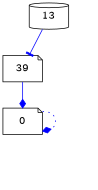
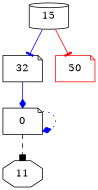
(49, 16) -> (49, 16)
(23, 69) -> (23, 69)
none -> (75, 69)
none -> (23, 174)
